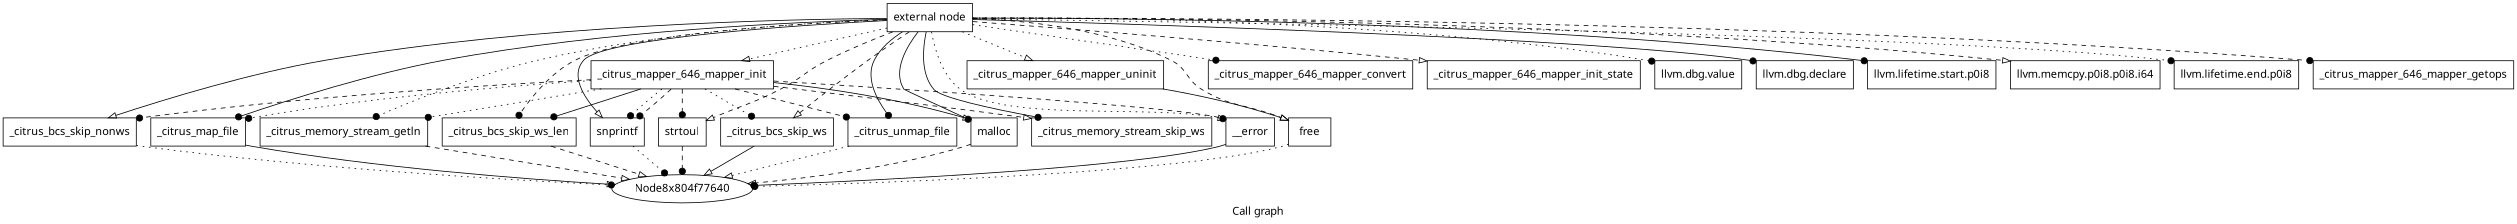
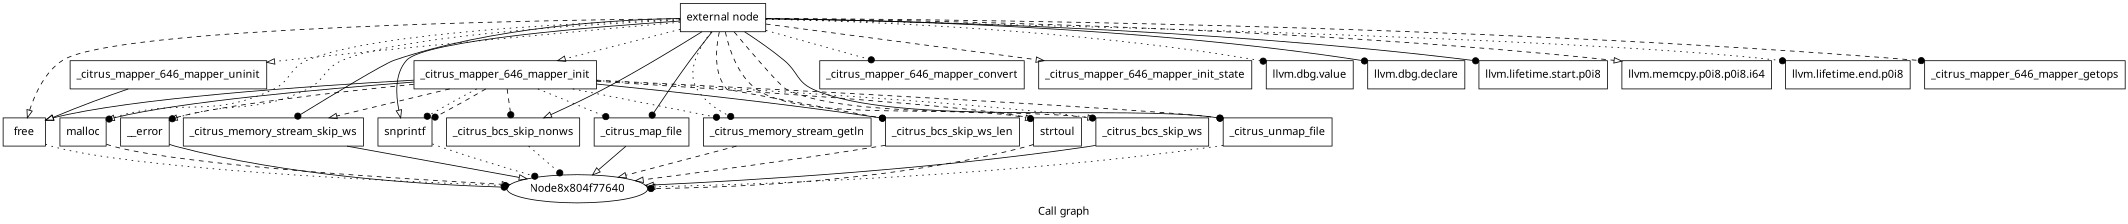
(901, 82) -> (388, 41)
none -> (233, 93)
none -> (433, 162)
